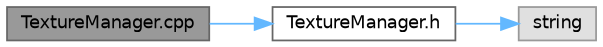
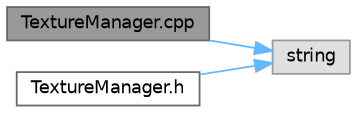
(232, 24) -> (232, 44)
